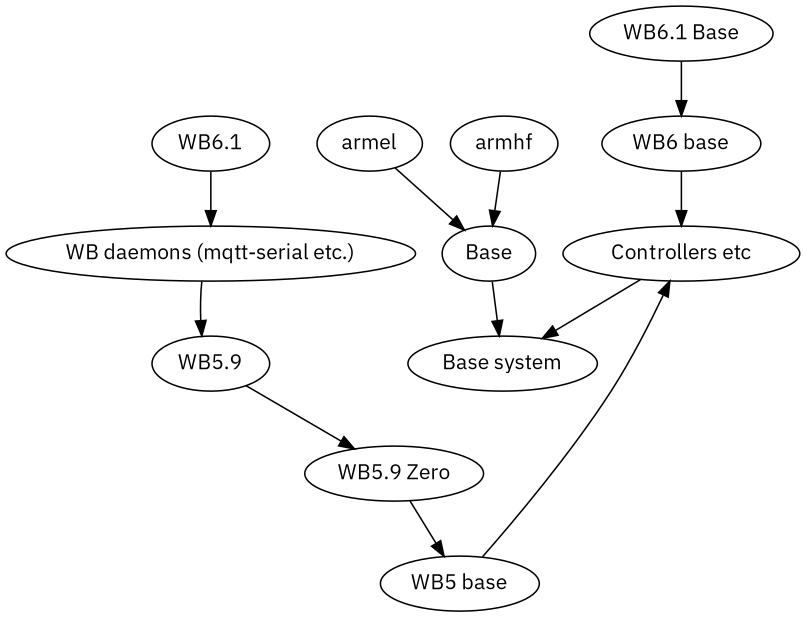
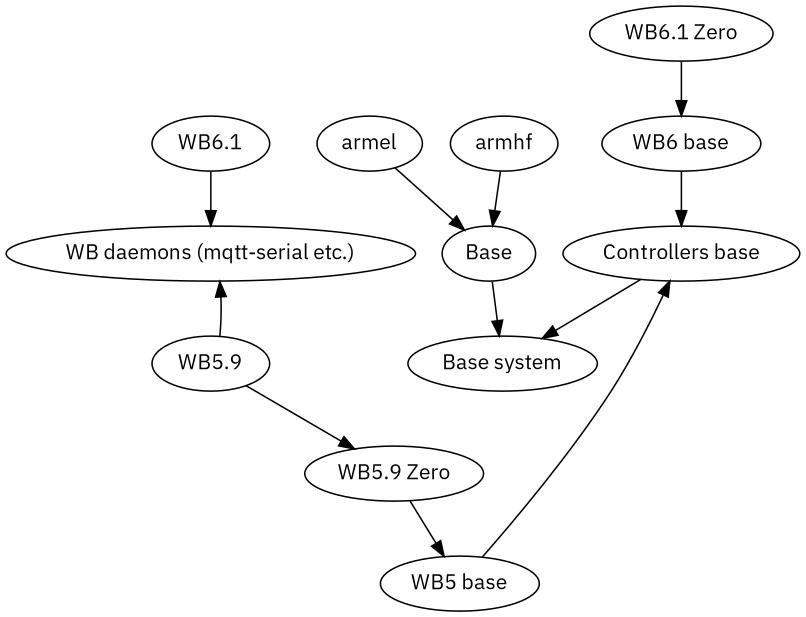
(681, 34) -> (681, 34)
(681, 254) -> (681, 254)
(201, 301) -> (221, 316)
